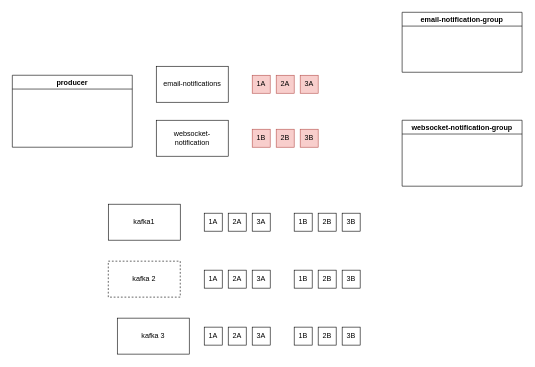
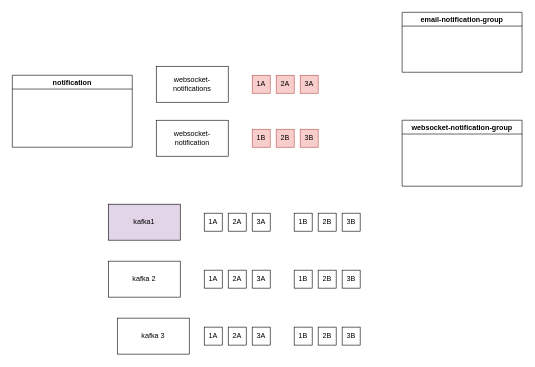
(72, 83) -> (72, 83)
(192, 84) -> (192, 84)
(144, 222) -> (144, 222)
(144, 279) -> (144, 279)
